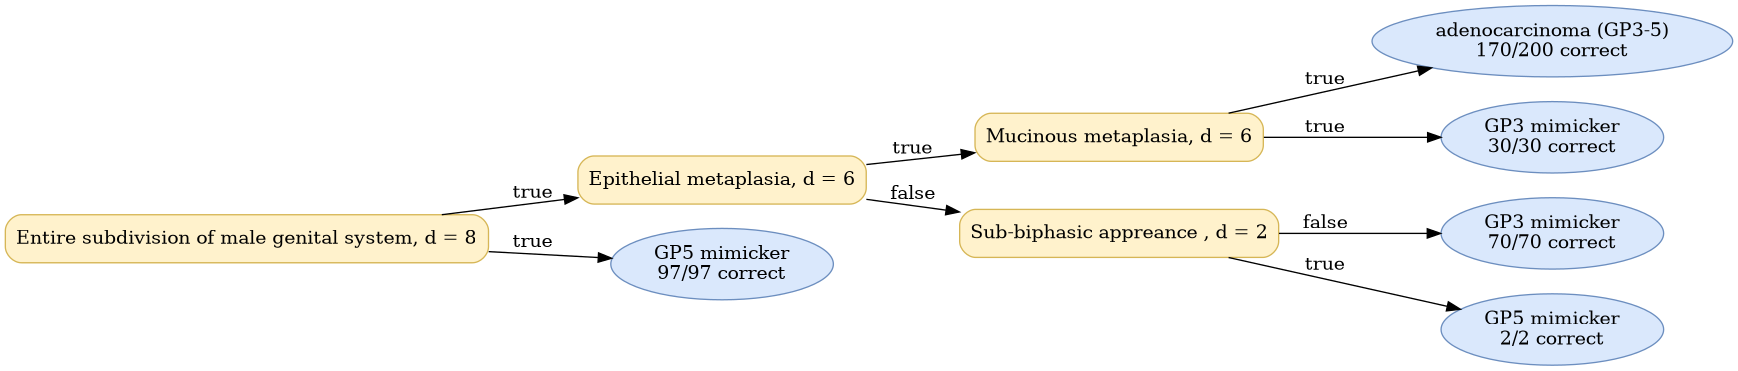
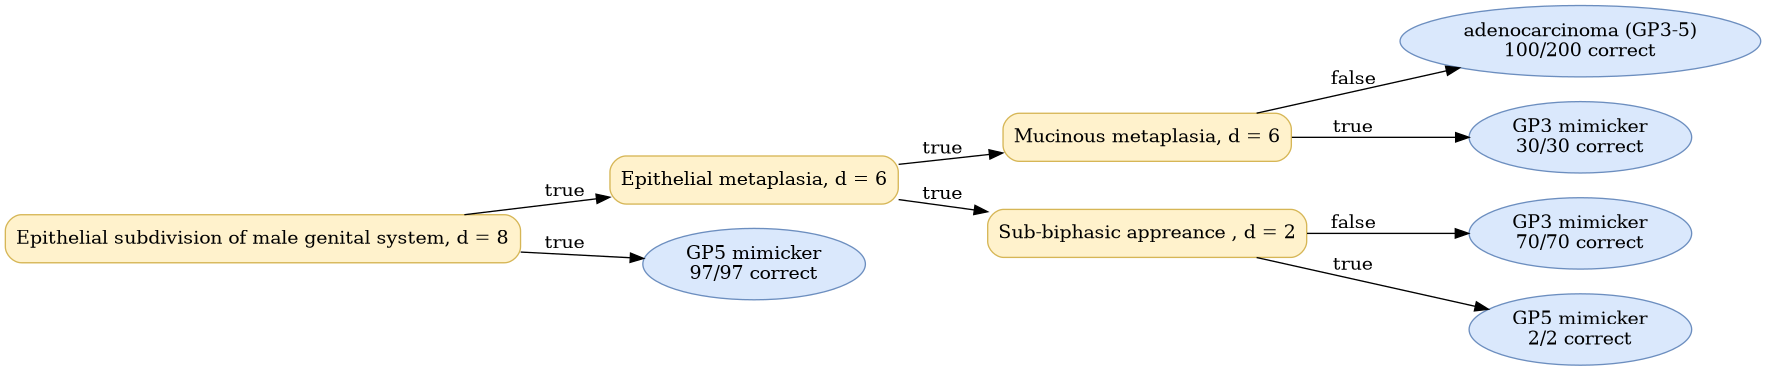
(1552, 51) -> (1580, 51)
(1325, 79) -> (1353, 79)
(913, 194) -> (943, 194)
(247, 239) -> (263, 239)
